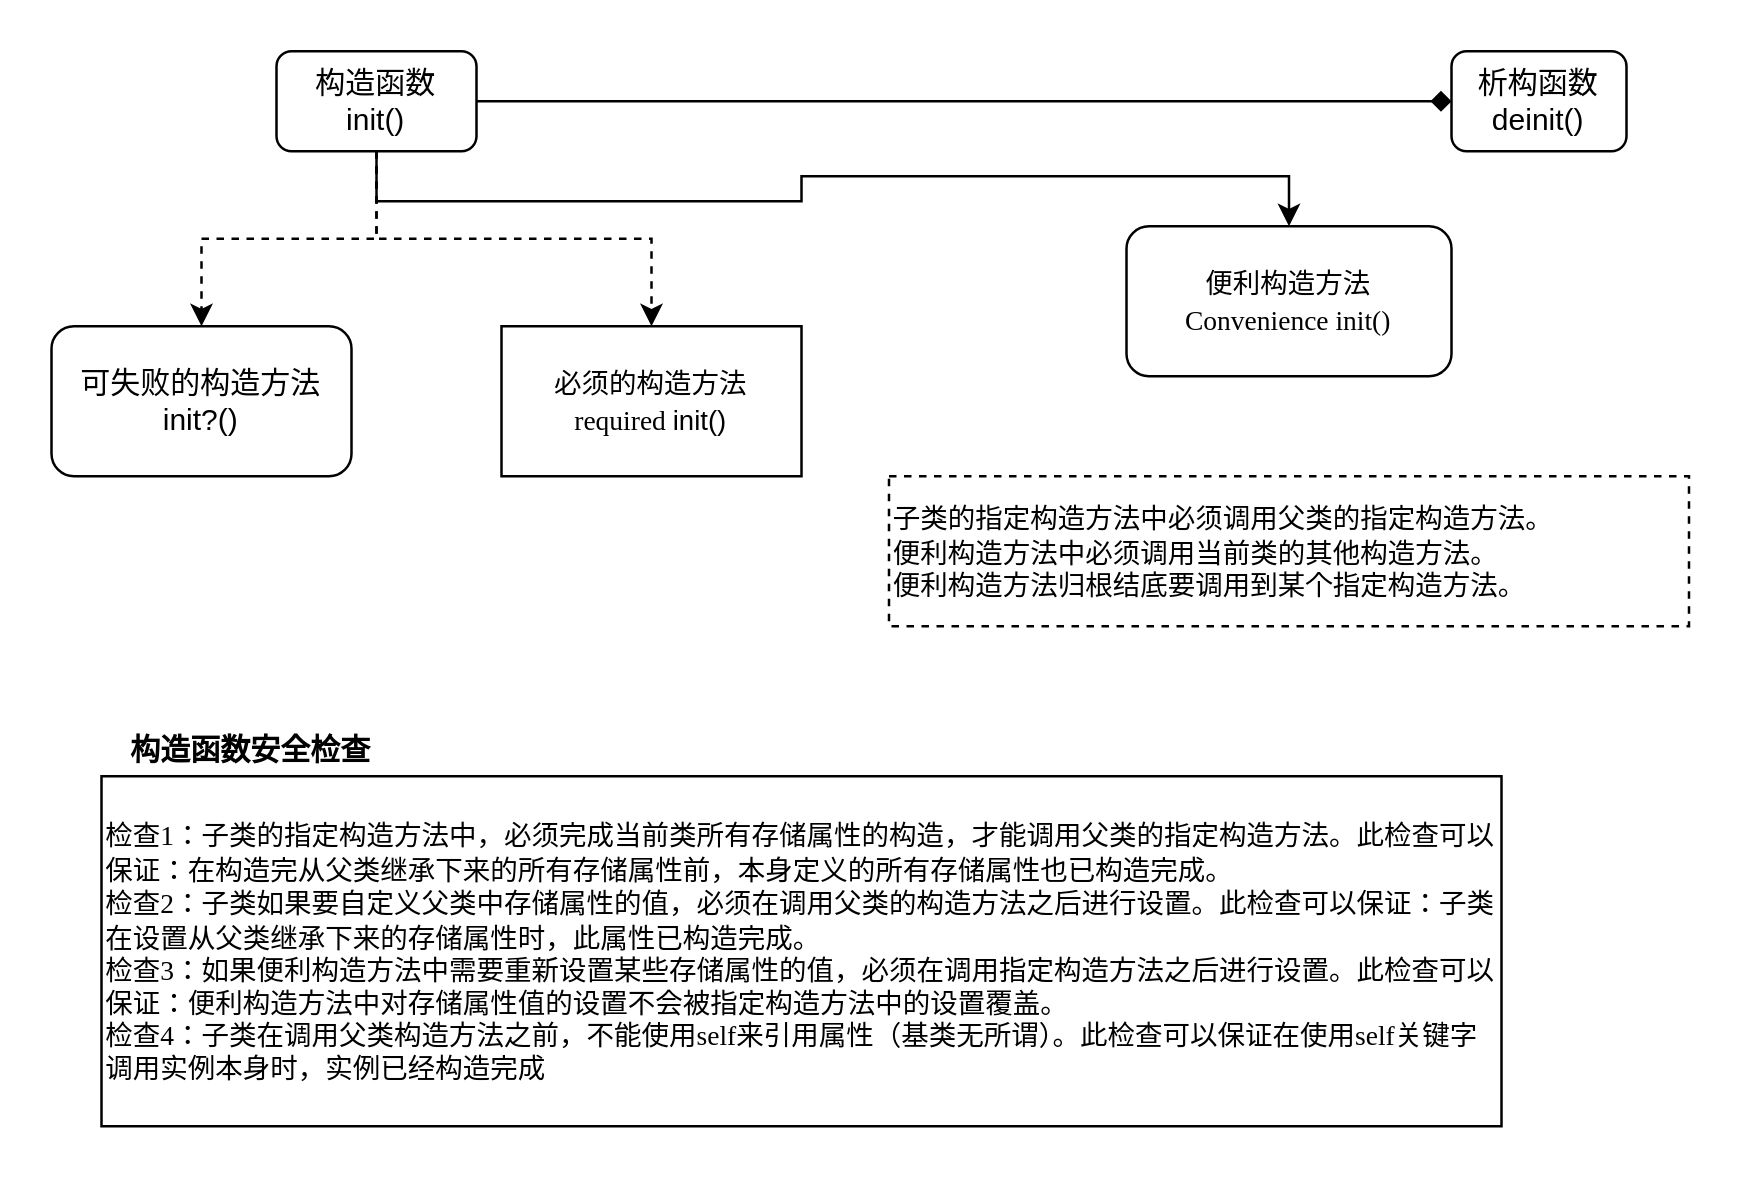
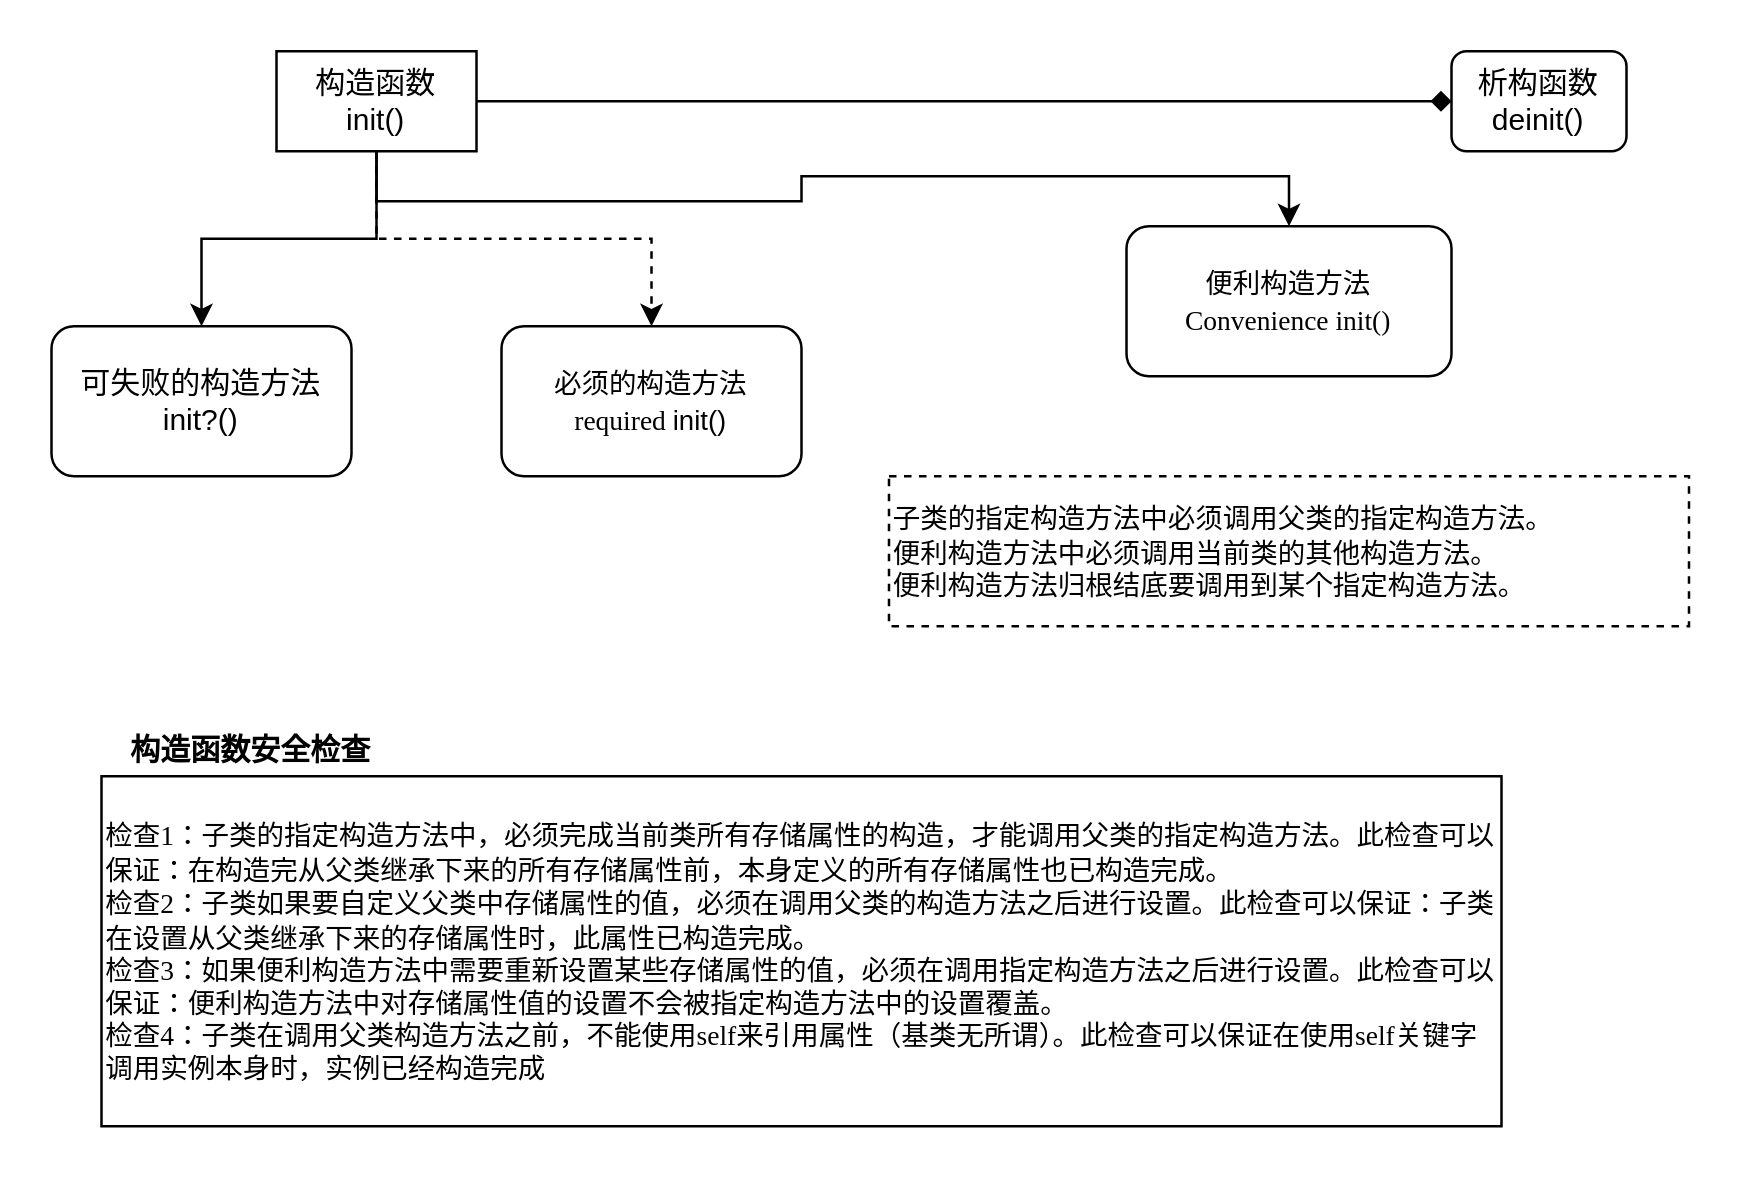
(376, 101) -> (376, 101)
(254, 239) -> (254, 239)
(651, 401) -> (651, 401)
